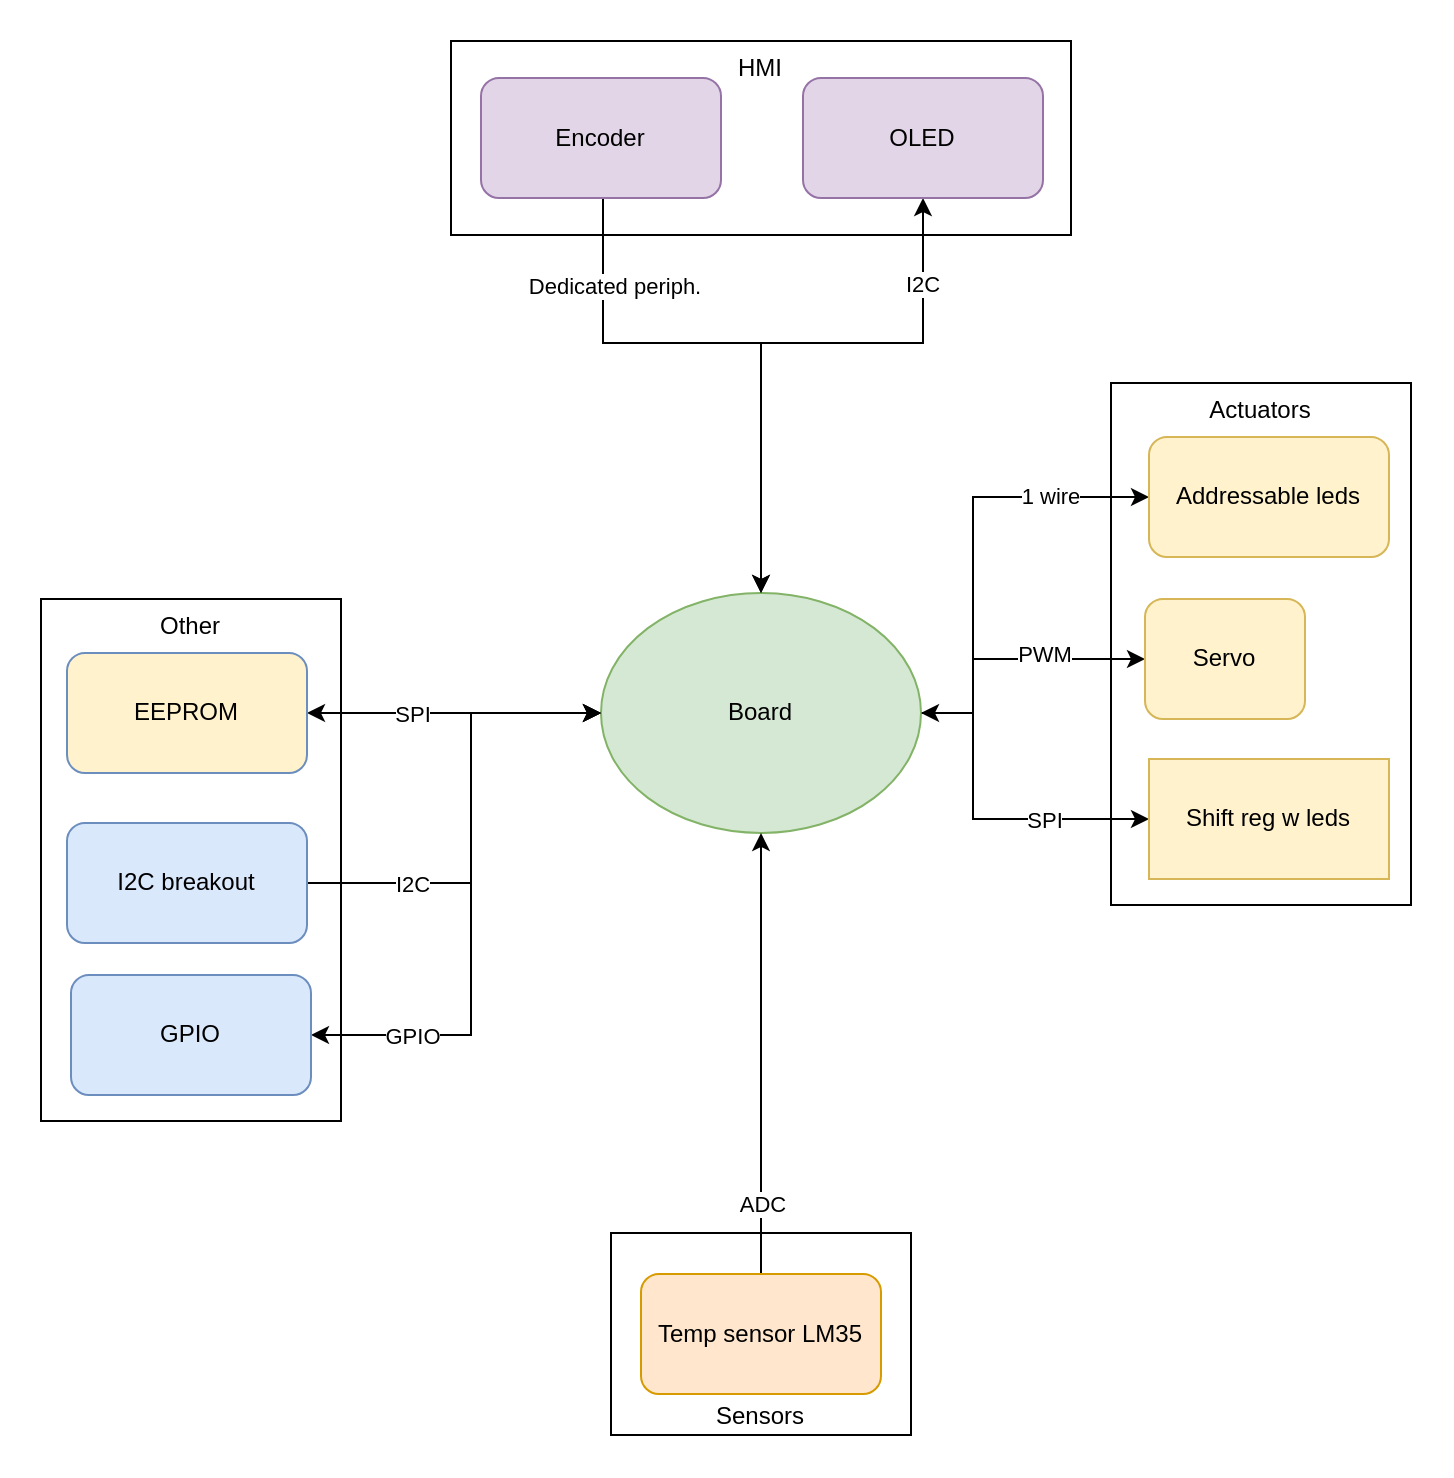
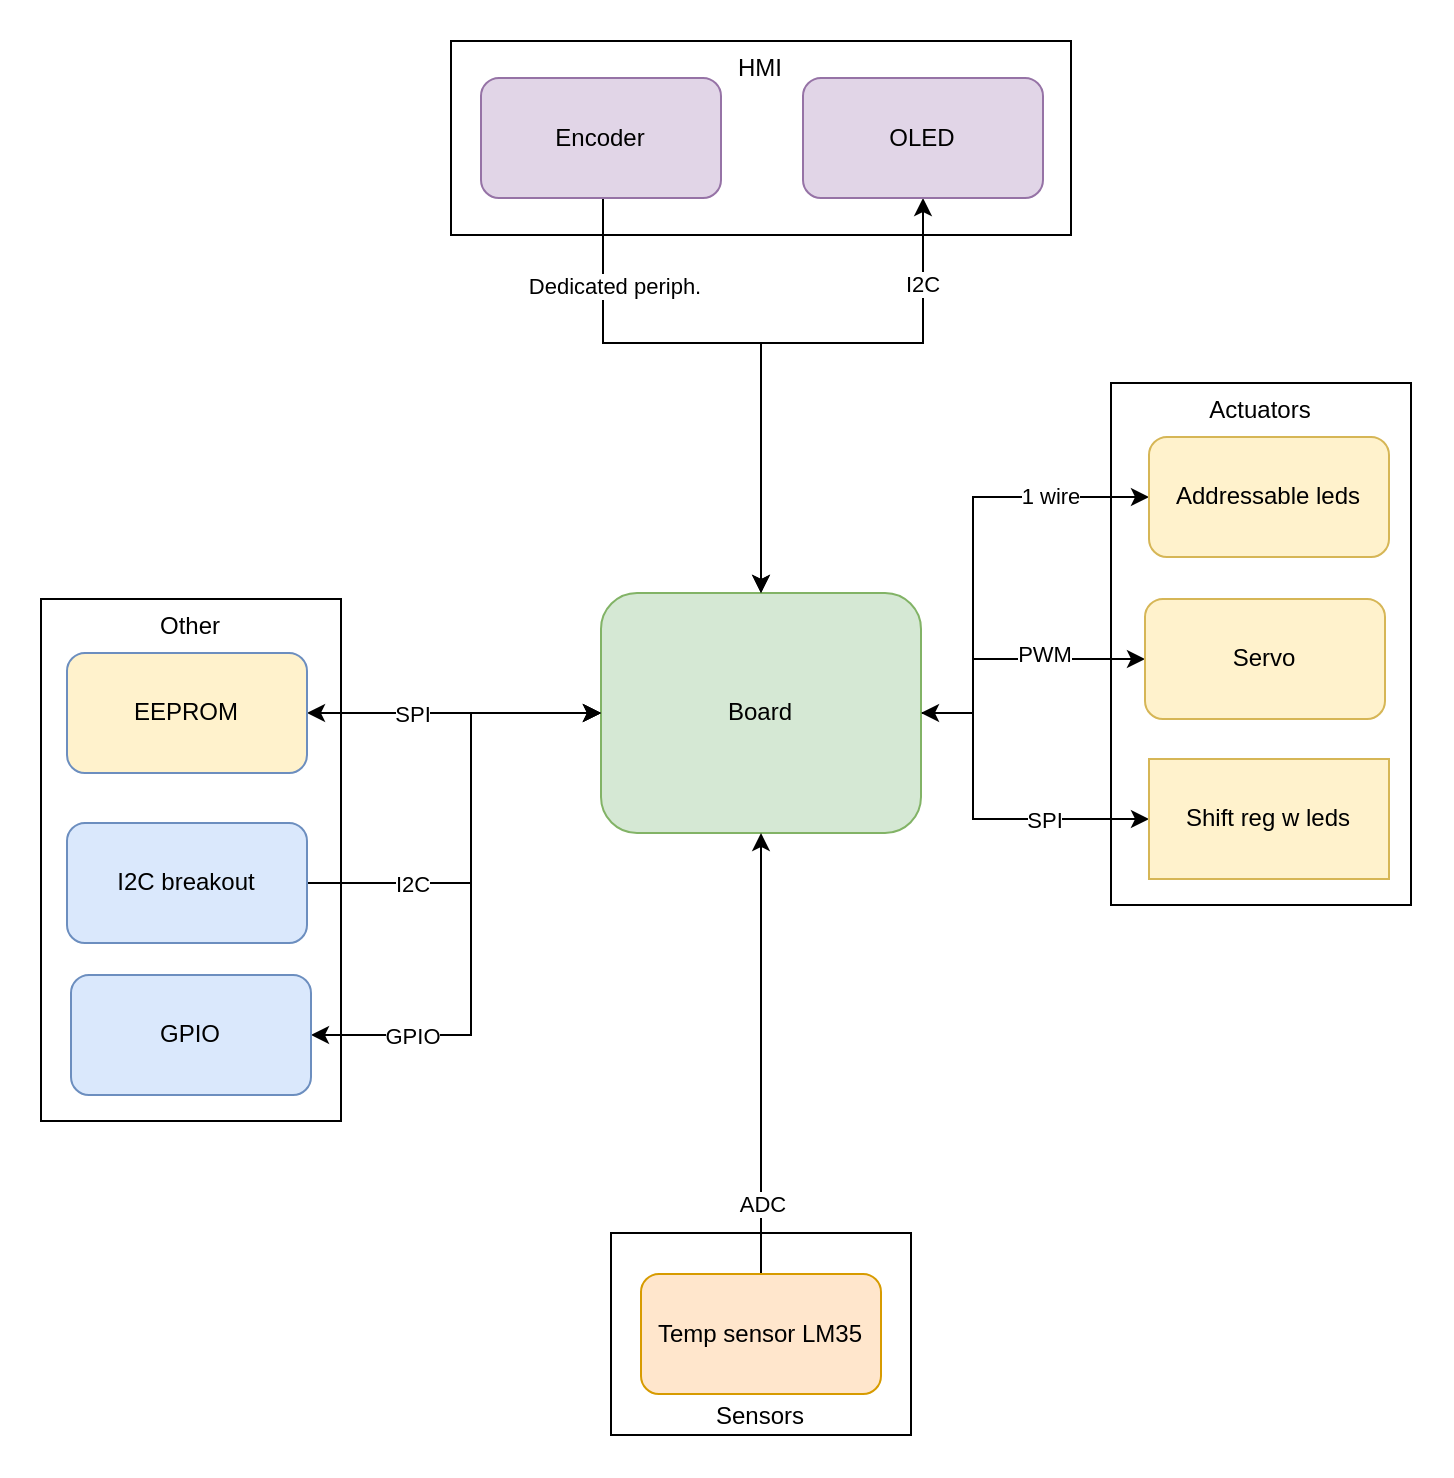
(1225, 659) -> (1265, 659)
(761, 713) -> (761, 713)
